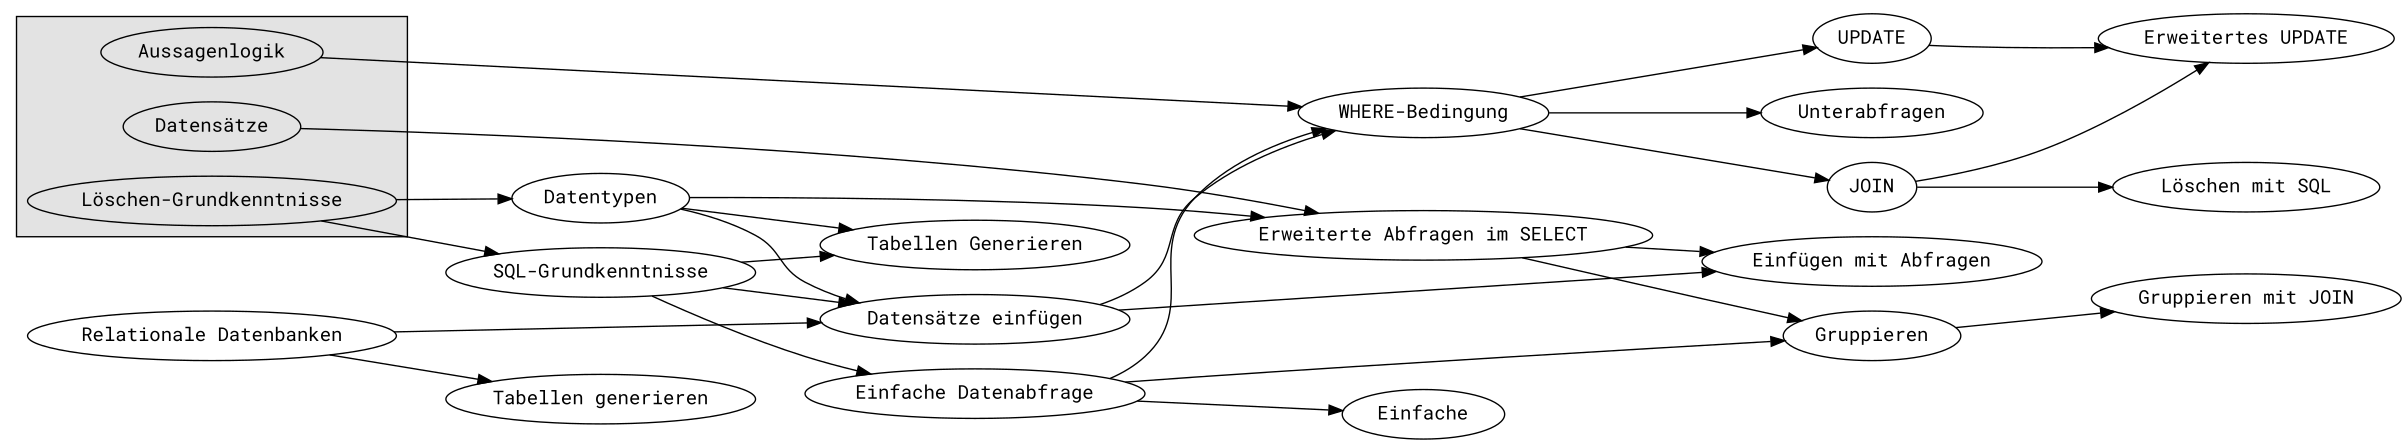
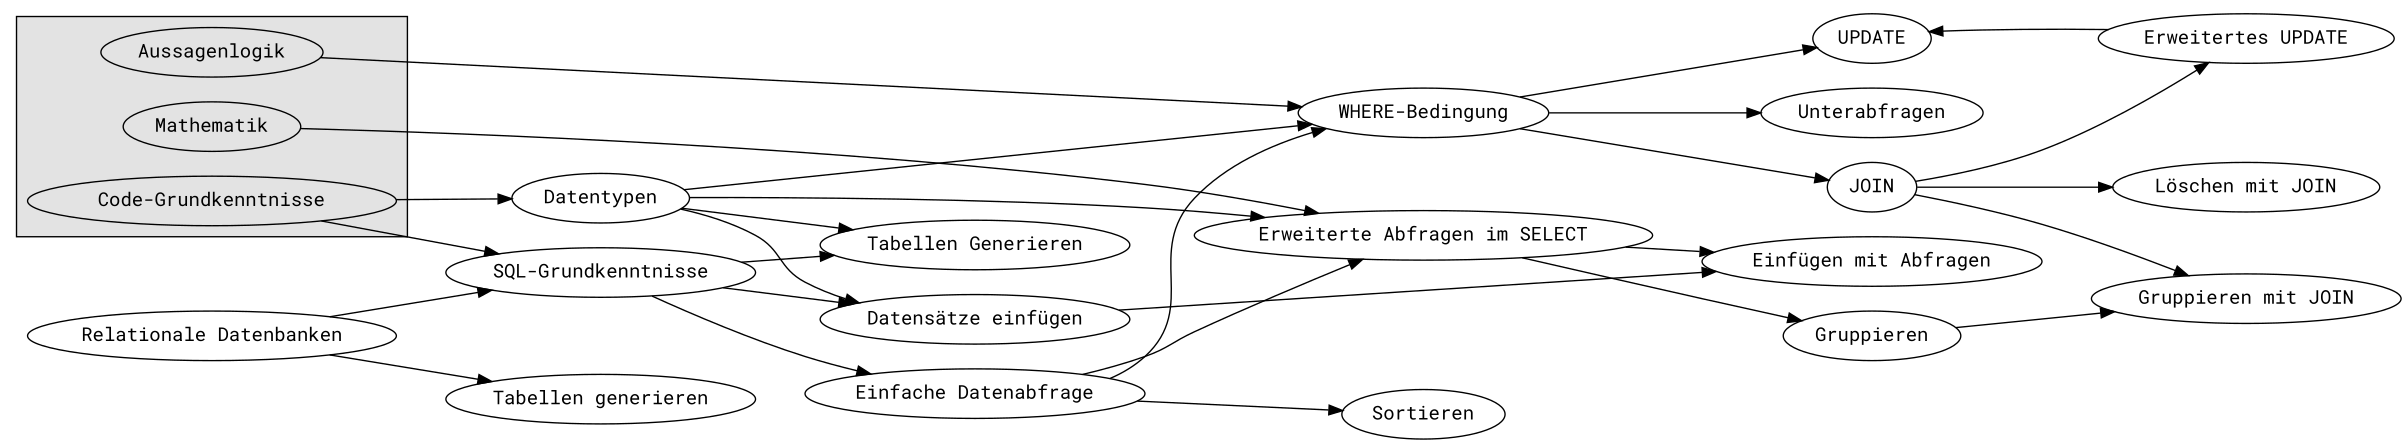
(2012, 48) -> (2026, 29)
(212, 127) -> (212, 127)
(2246, 187) -> (2246, 187)
(212, 201) -> (212, 201)
none -> (2047, 226)
(1160, 266) -> (991, 158)
(601, 327) -> (404, 305)
(1448, 361) -> (1217, 322)
(1423, 414) -> (1423, 414)
